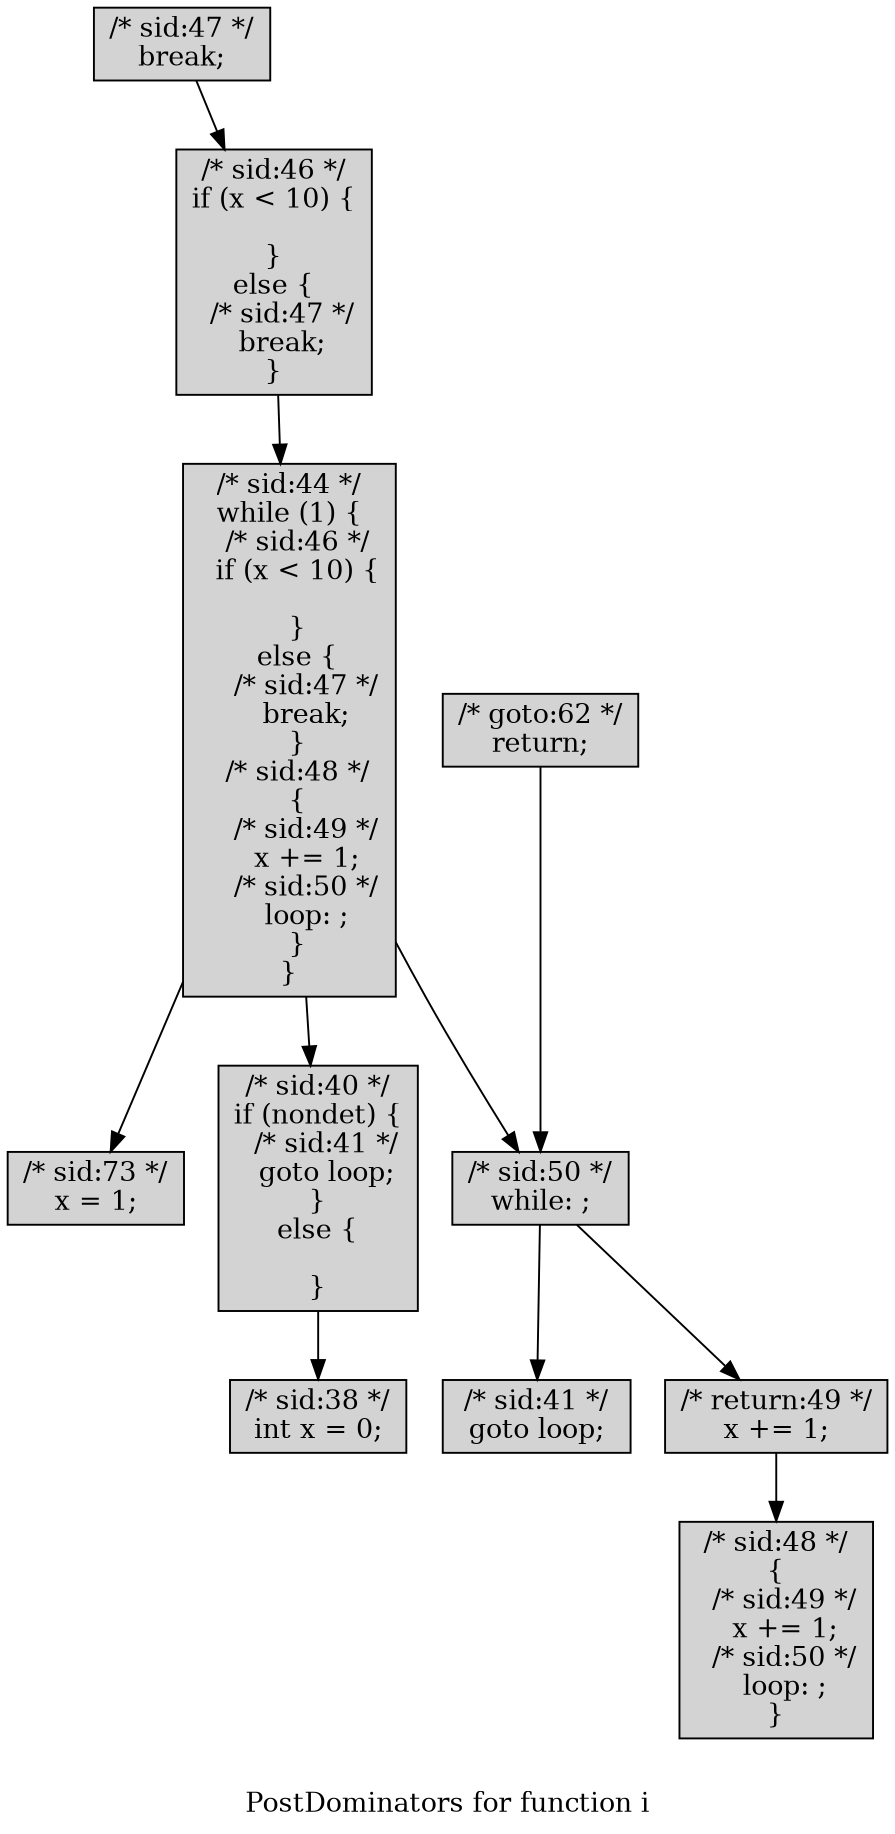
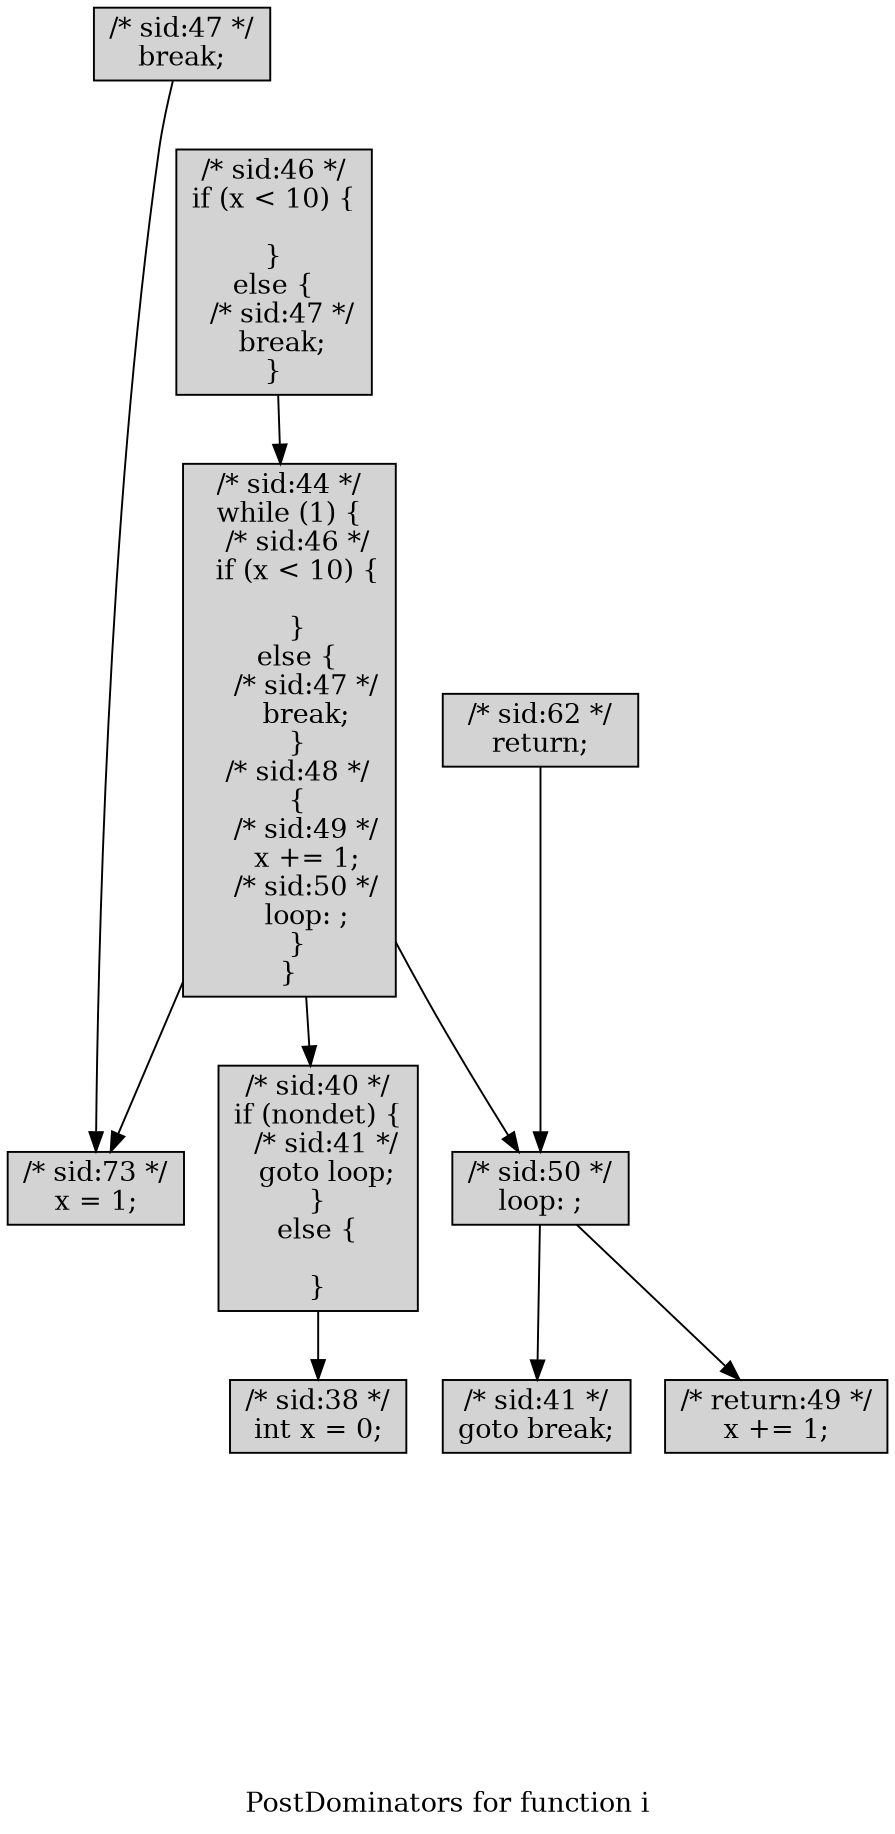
(207, 106) -> (115, 605)
(540, 730) -> (540, 730)
(540, 1188) -> (540, 1188)
(537, 1416) -> (537, 1416)
(776, 1630) -> none
